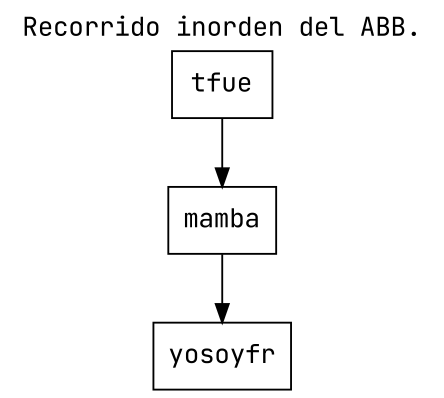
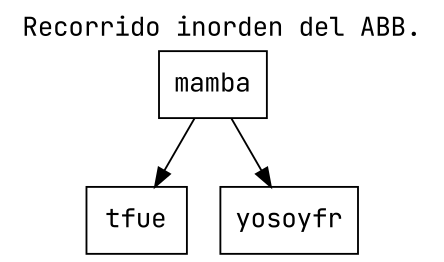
(222, 143) -> (179, 144)
